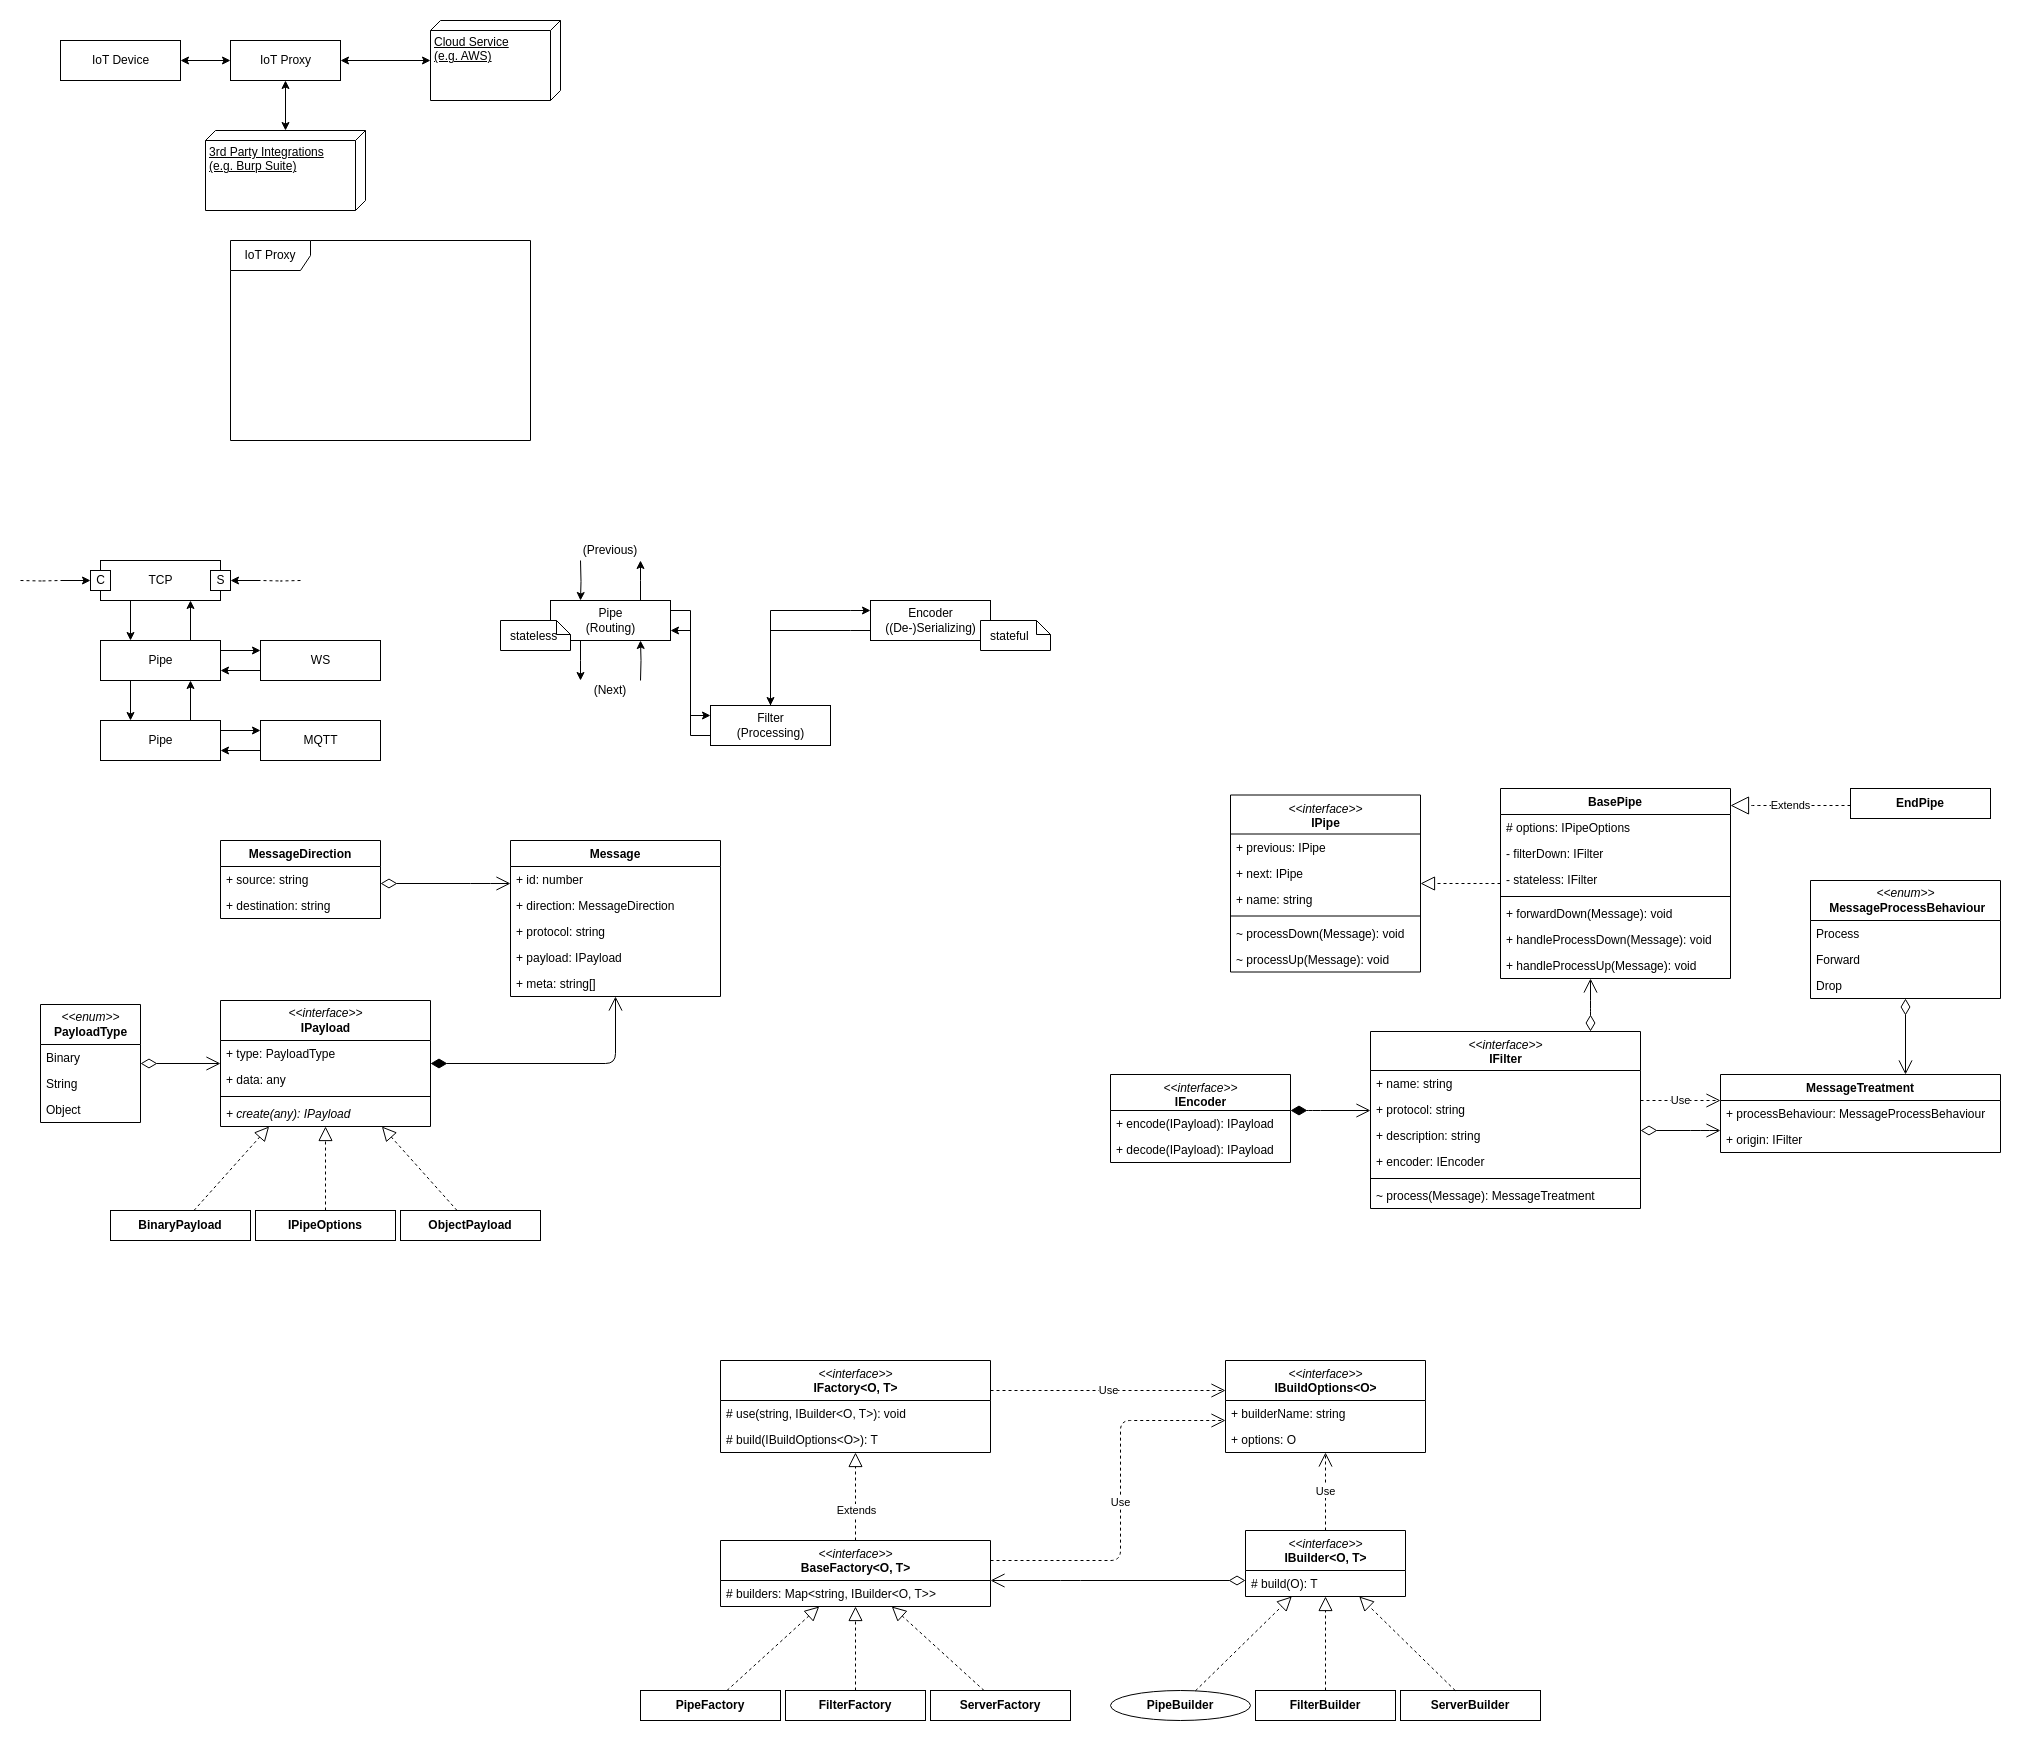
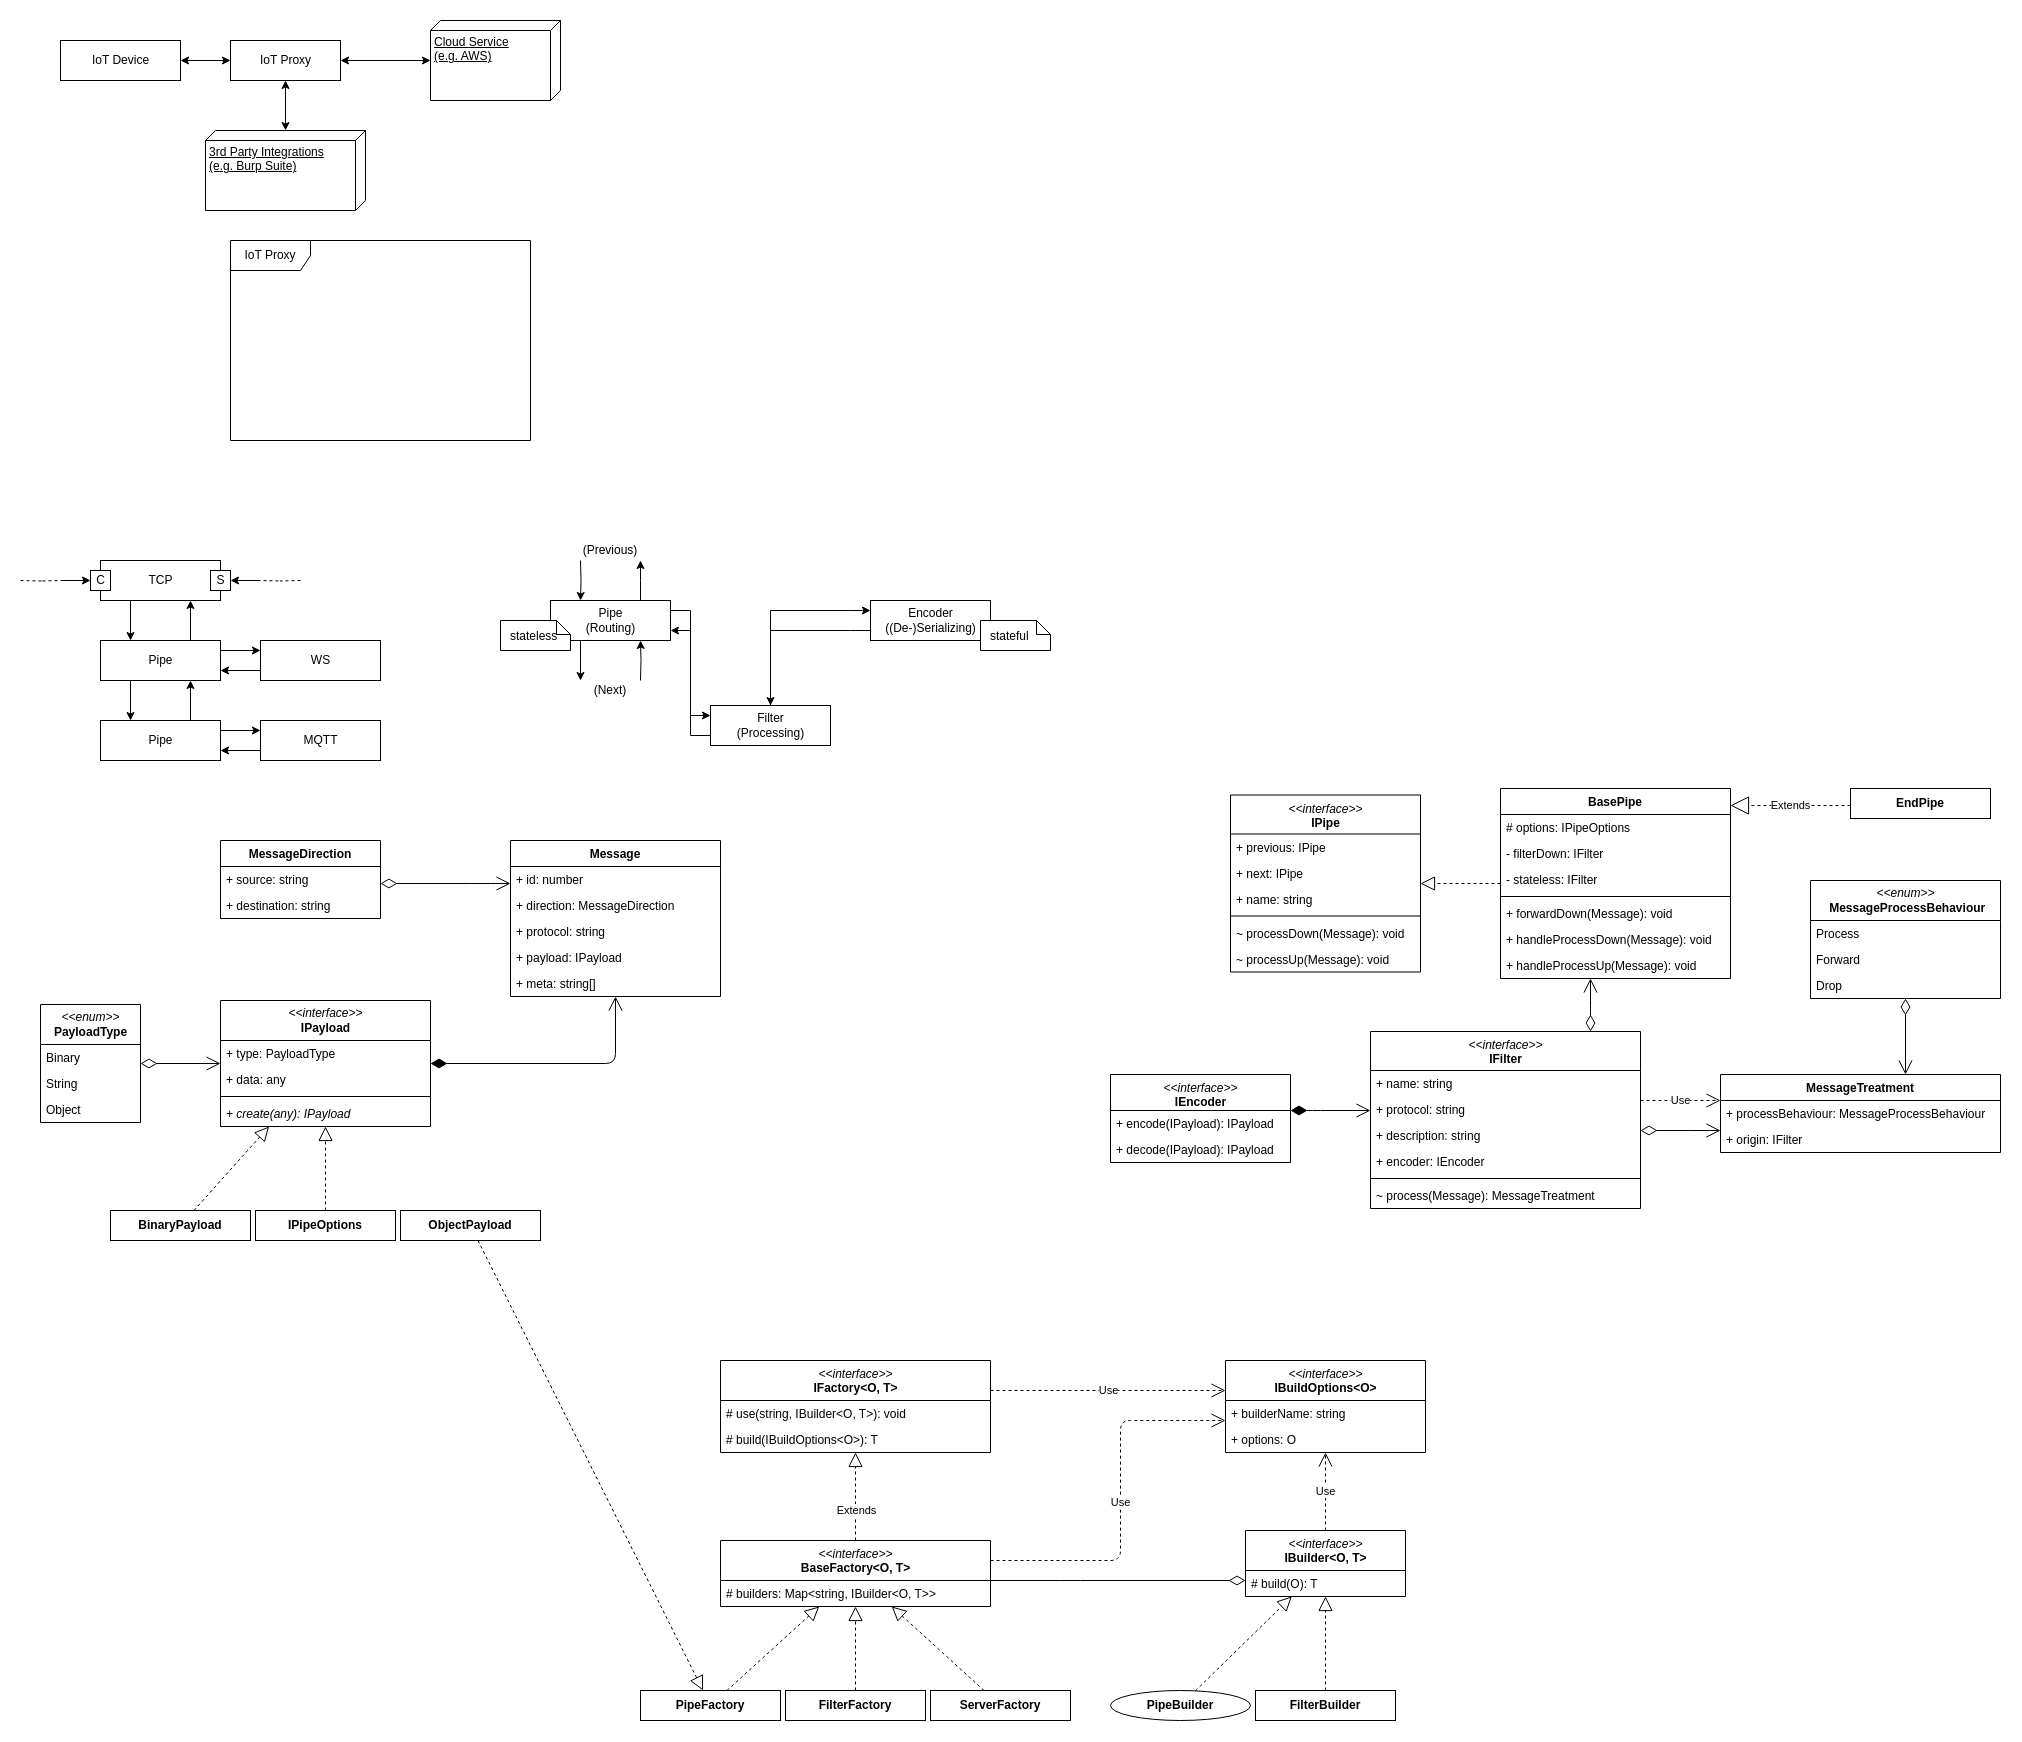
(424, 1174) -> (587, 1459)
(996, 1581) -> (996, 1581)
(1412, 1648) -> none
(1471, 1706) -> none
